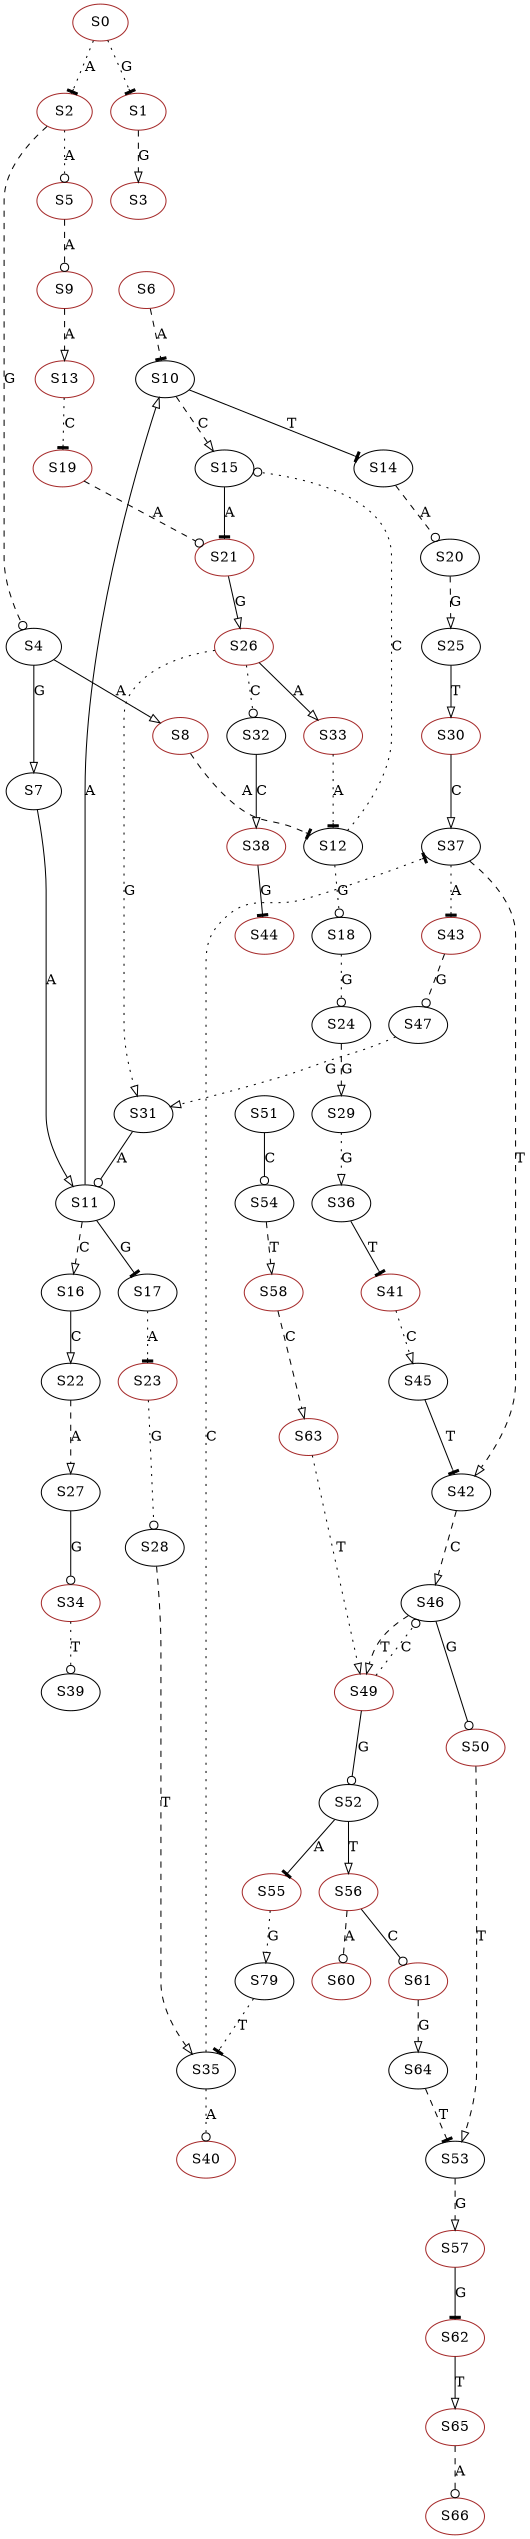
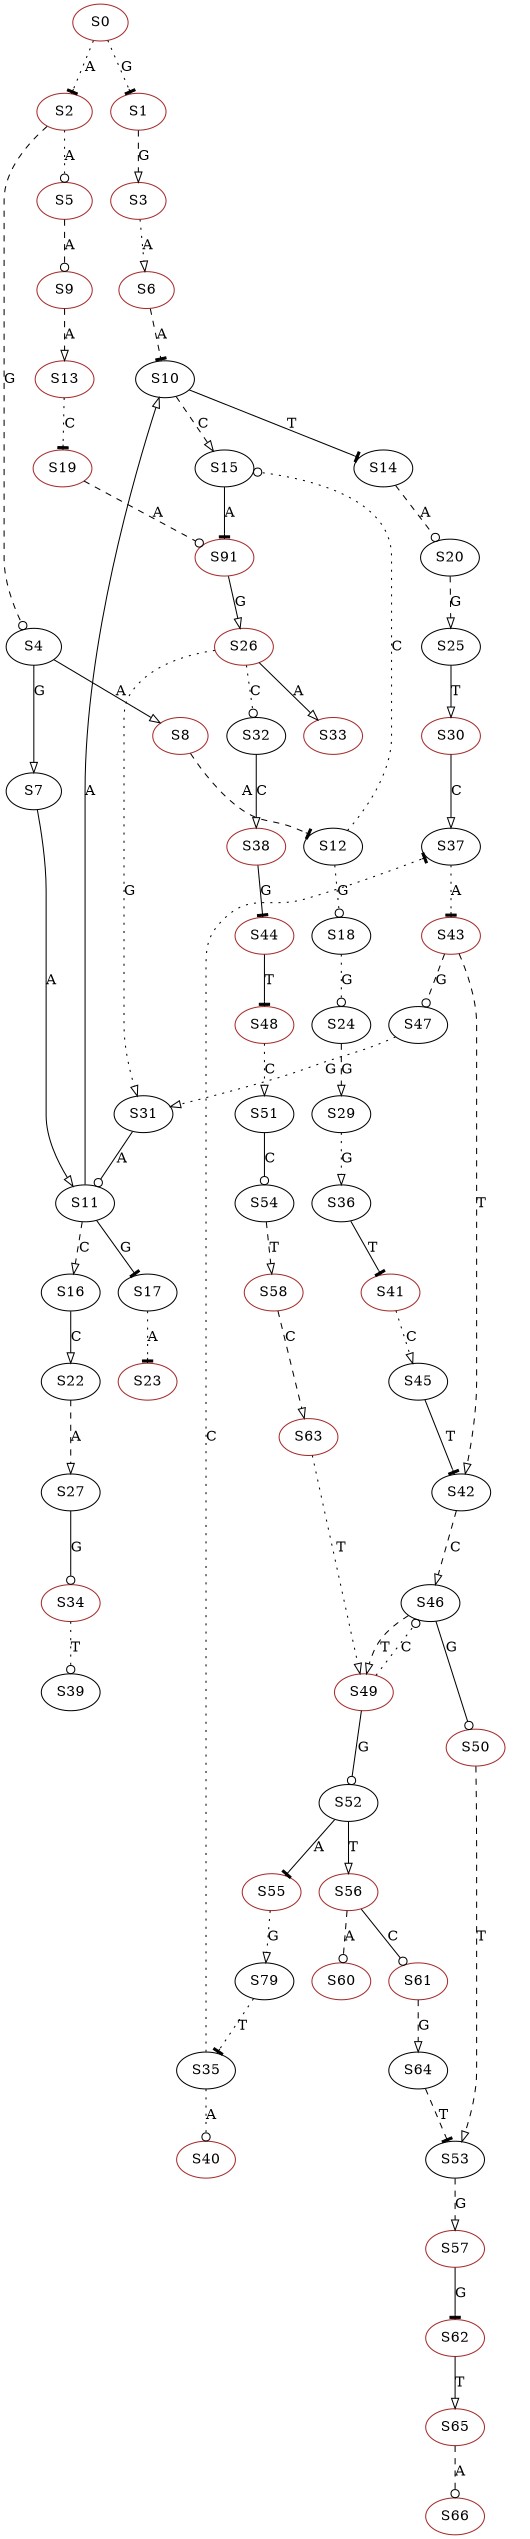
none -> (142, 240)
(224, 558) -> (224, 558)
(333, 789) -> none
none -> (264, 1025)
(516, 1160) -> (477, 1208)
(155, 1548) -> none
